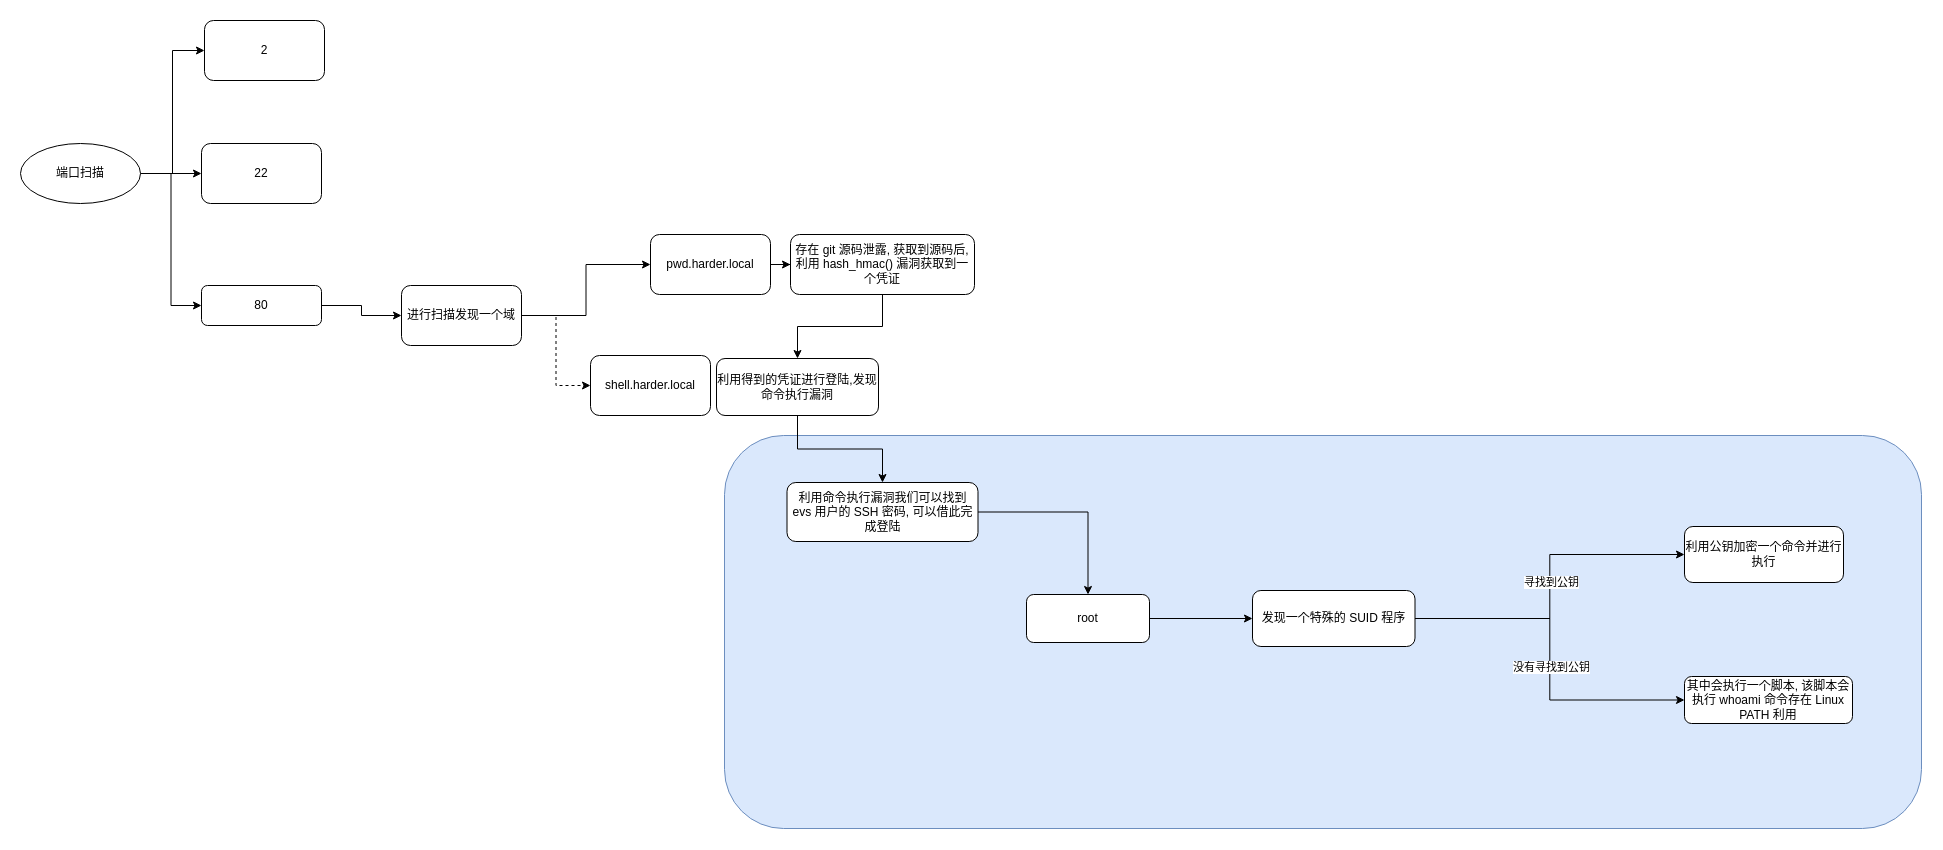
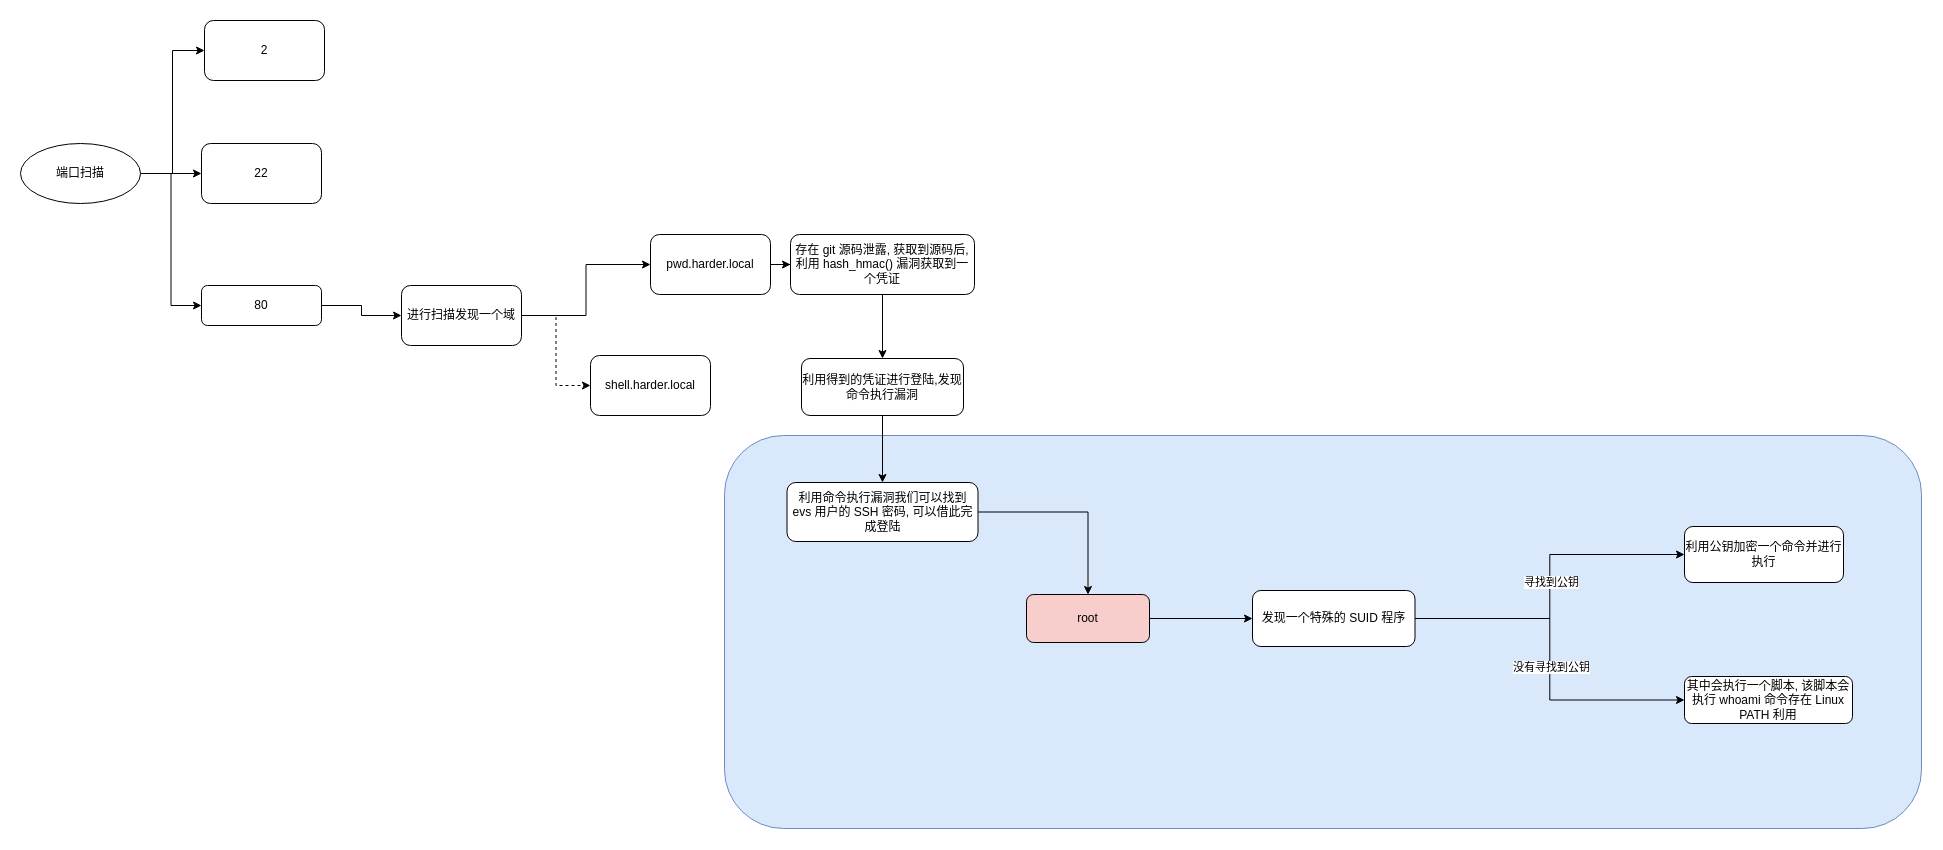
(798, 387) -> (883, 387)
(1088, 619) -> (1088, 619)
